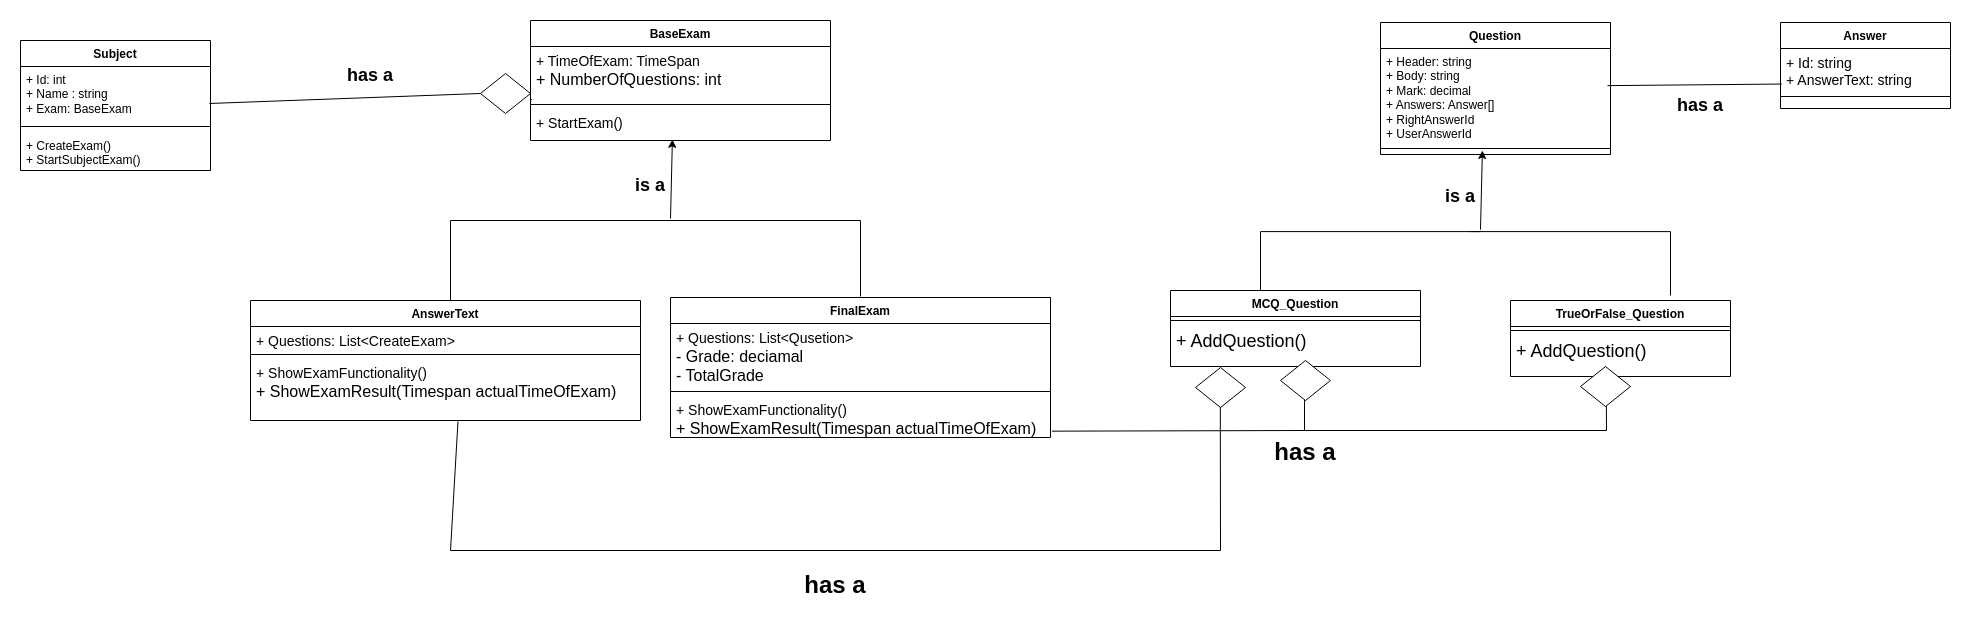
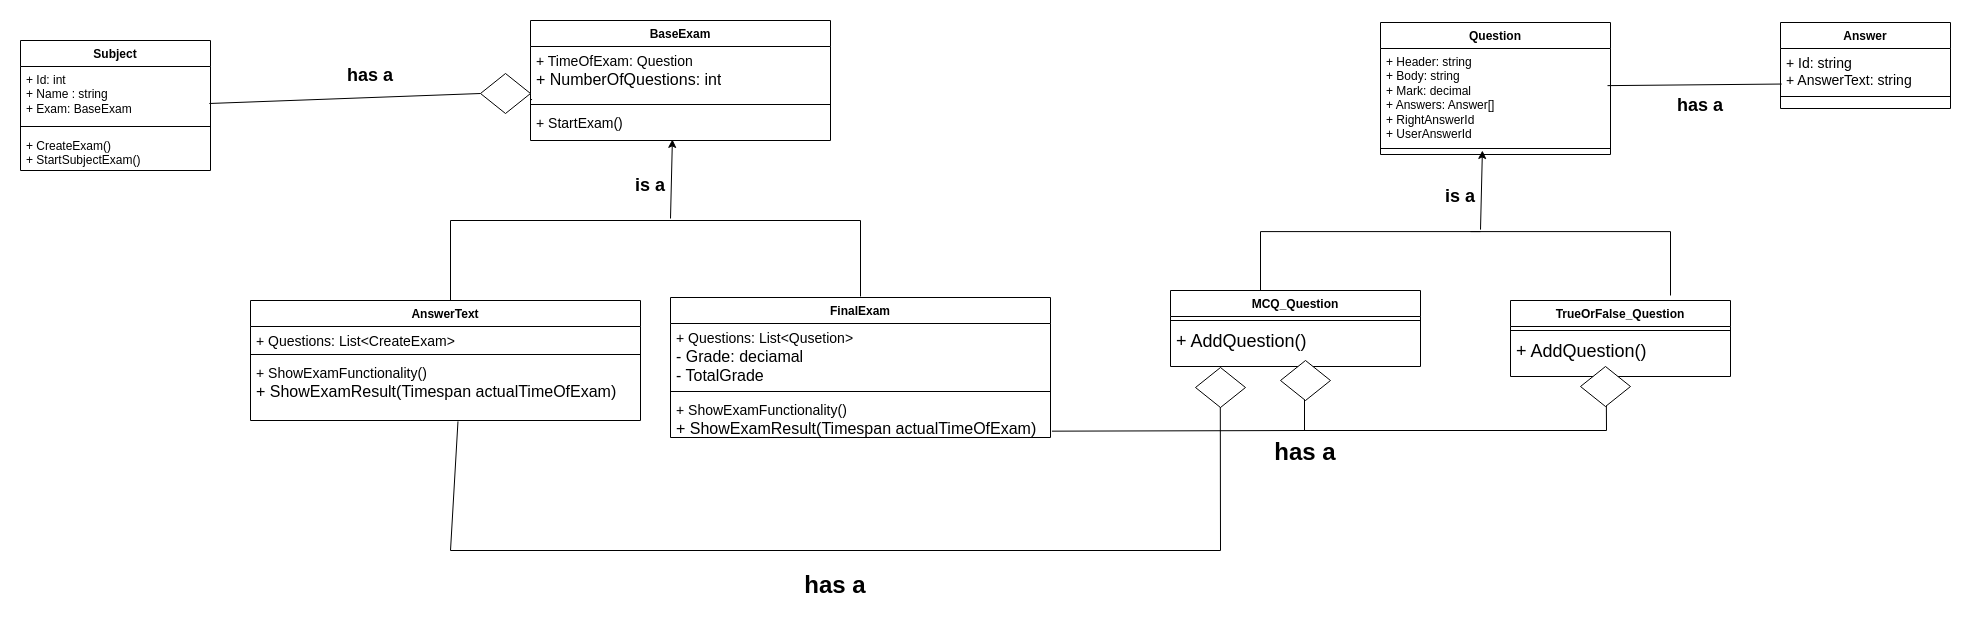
(609, 68) -> (609, 68)
